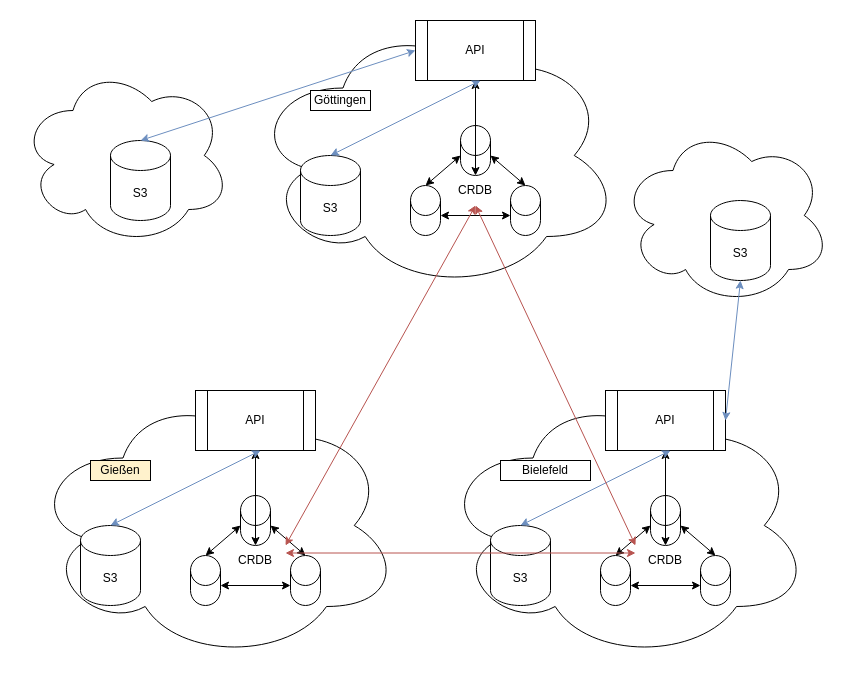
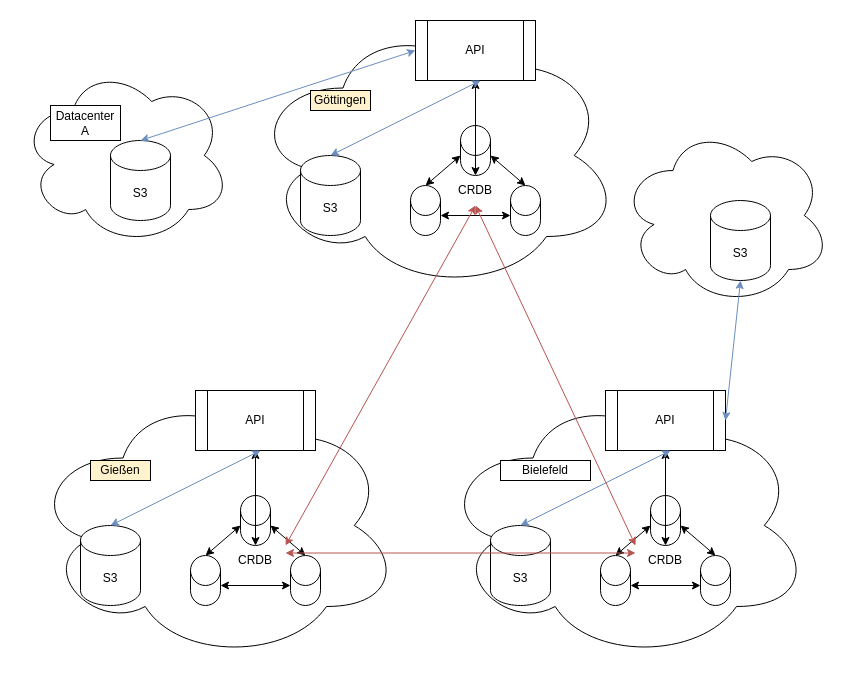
(341, 101) -> (341, 101)
none -> (86, 123)
